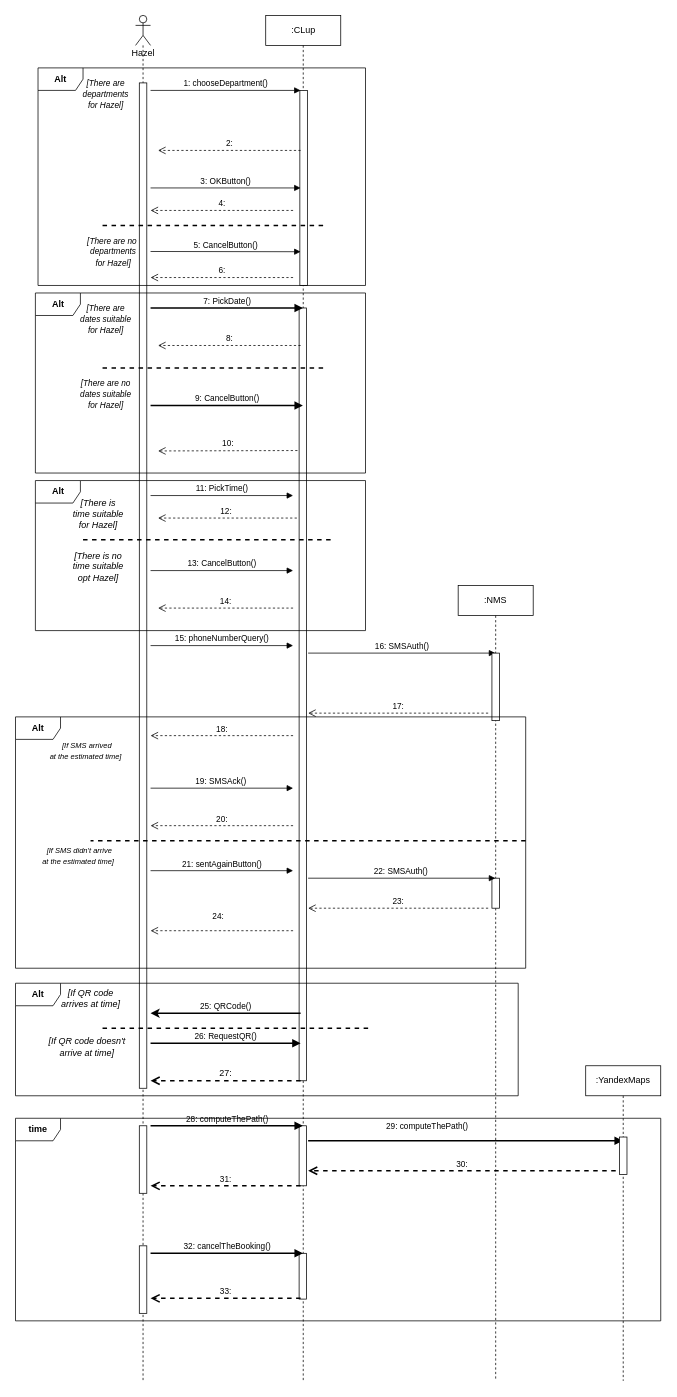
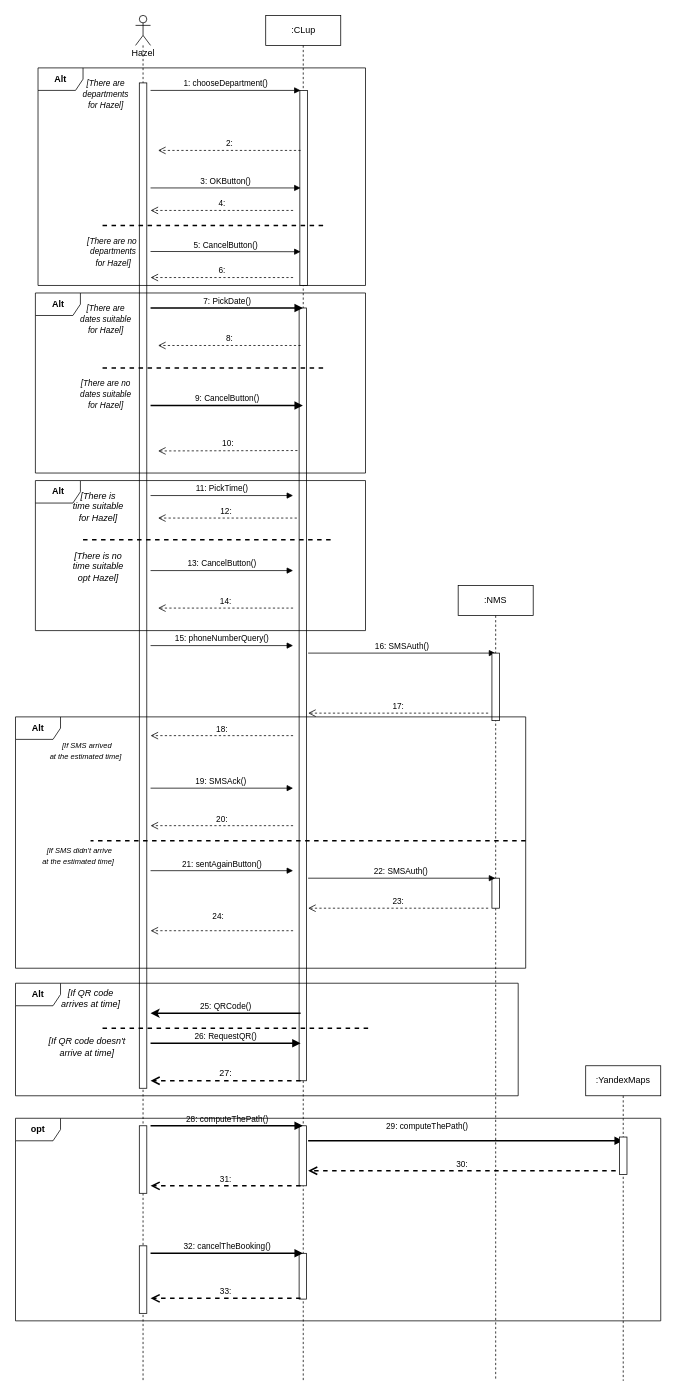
(98, 514) -> (98, 507)
(38, 1129) -> (38, 1129)
